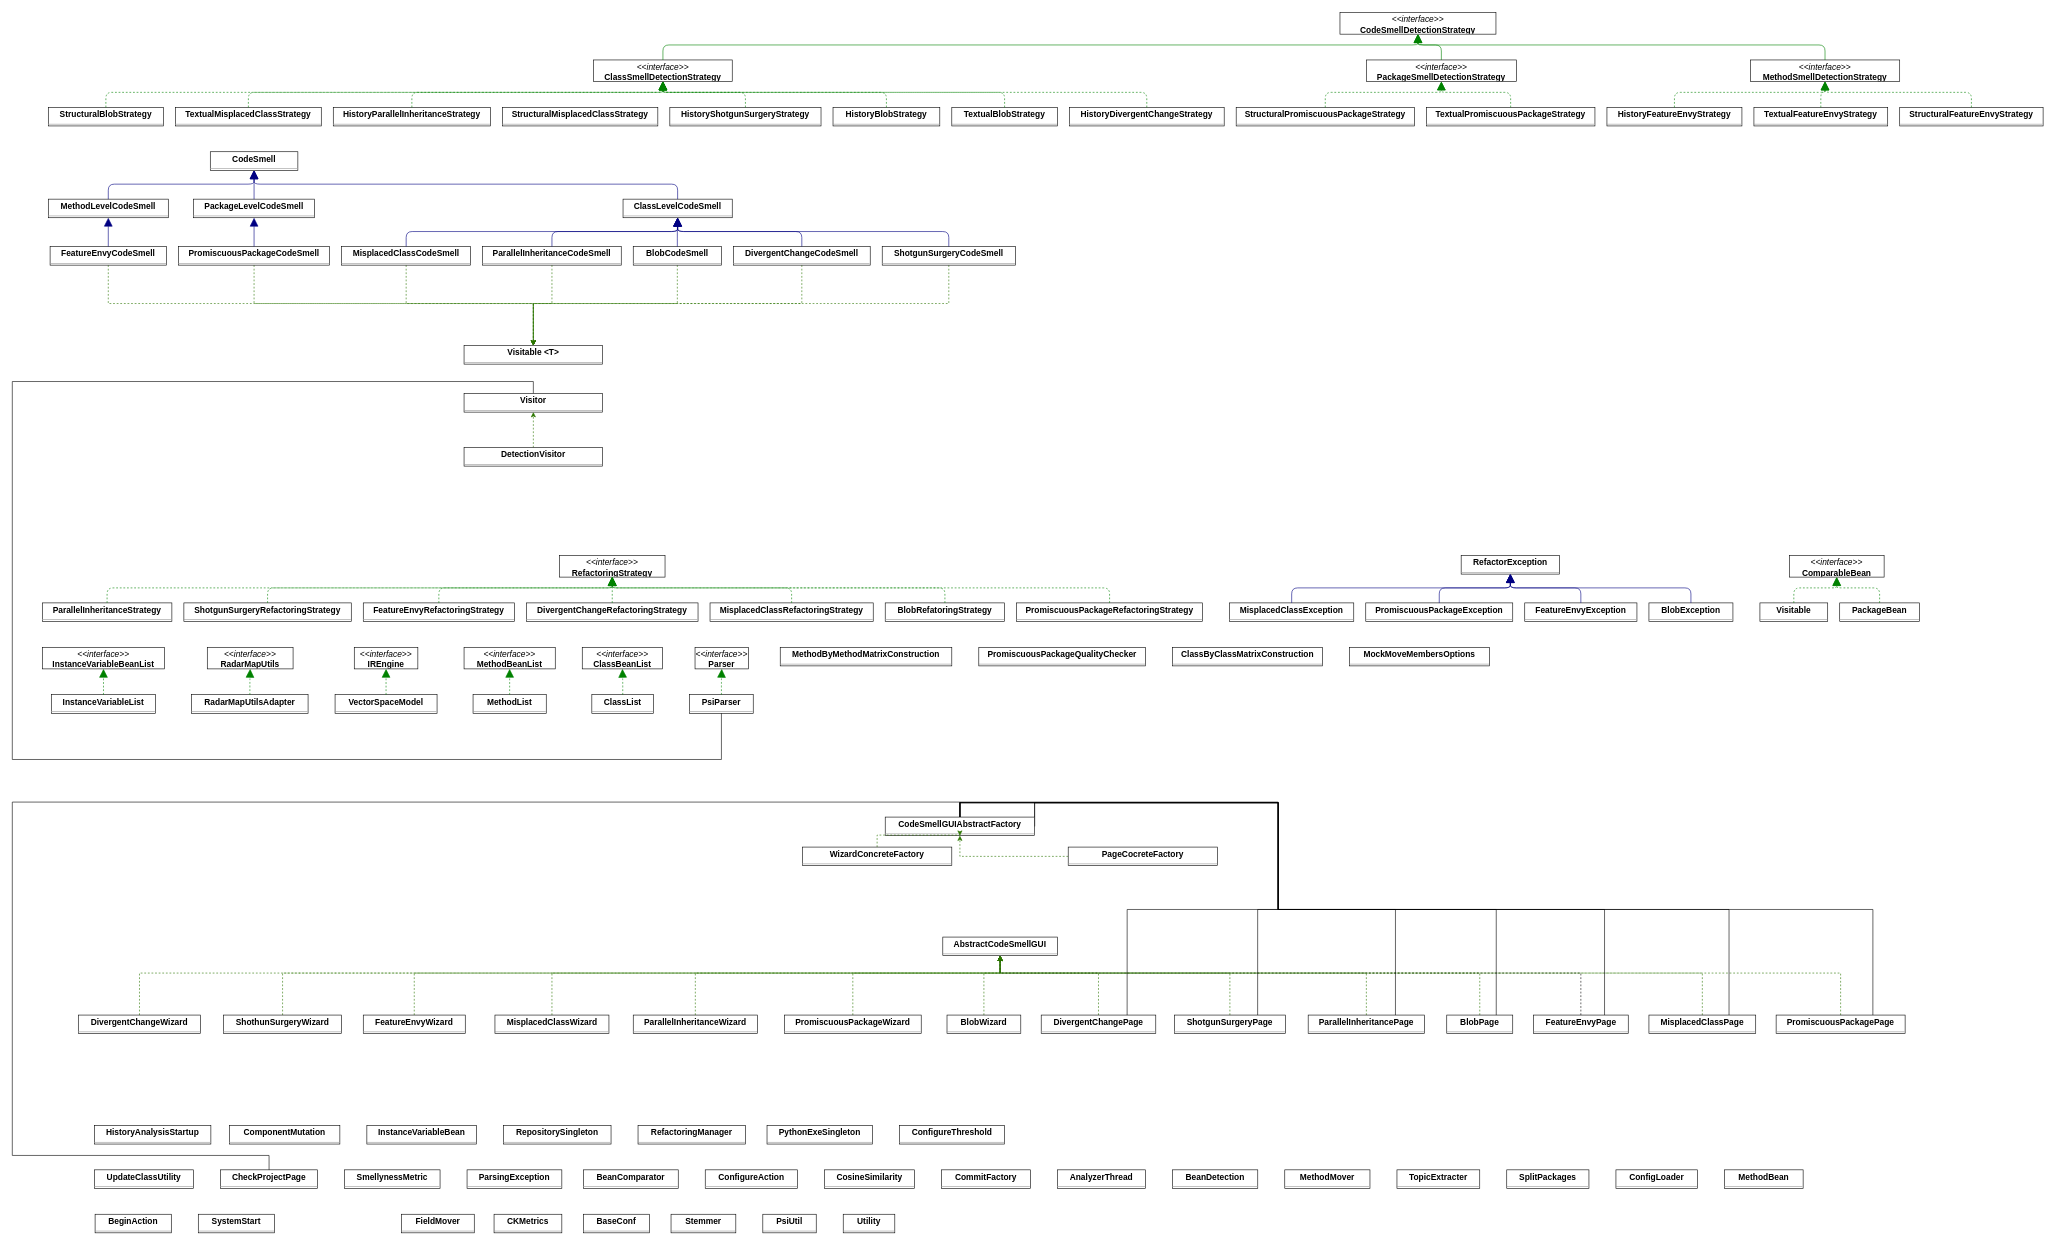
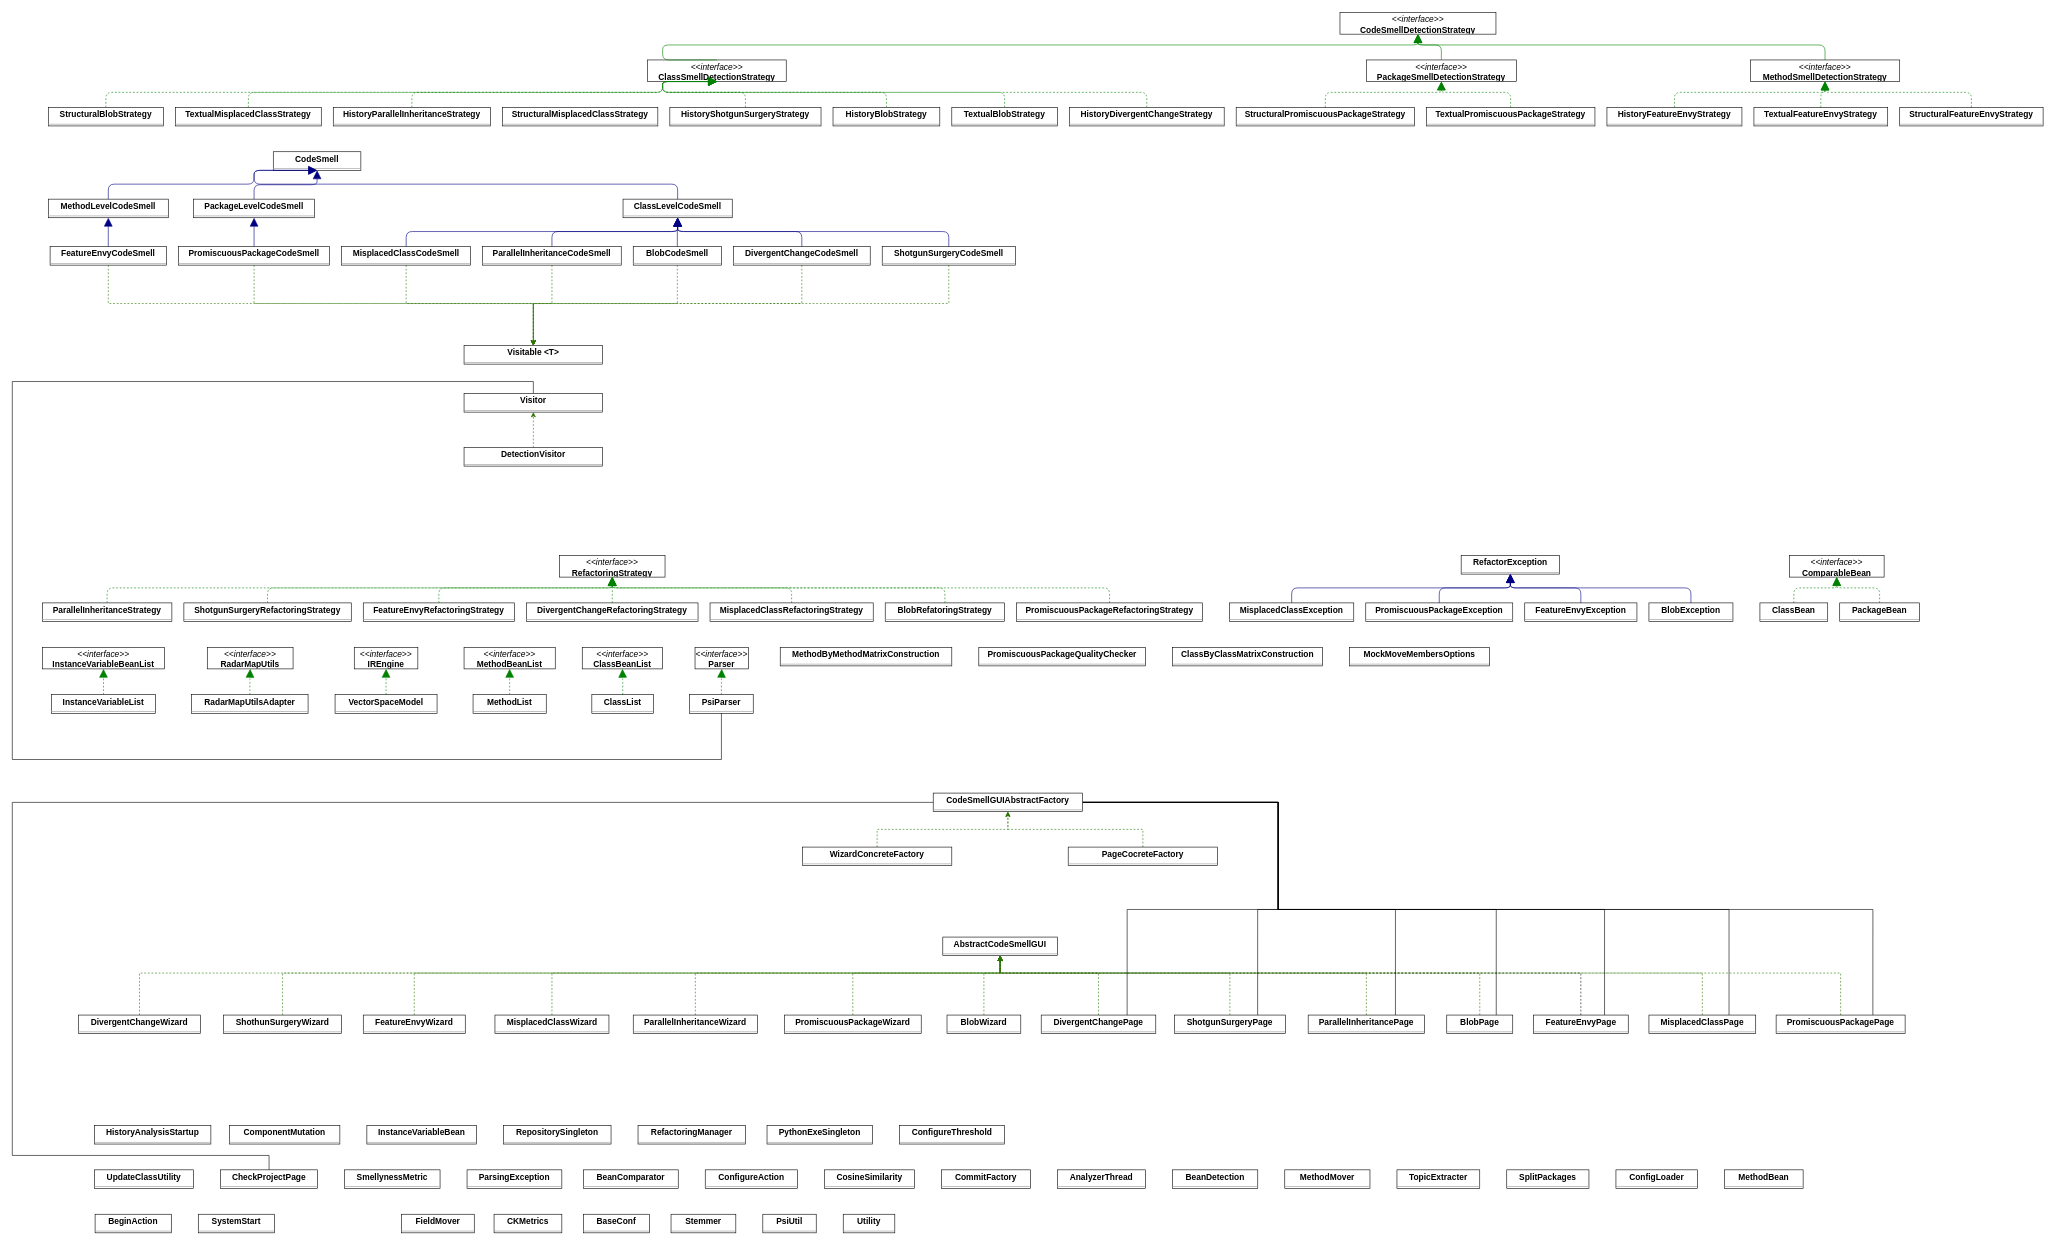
(663, 71) -> (717, 71)
(254, 161) -> (317, 161)
(1778, 608) -> (1780, 608)
(960, 826) -> (1008, 802)
